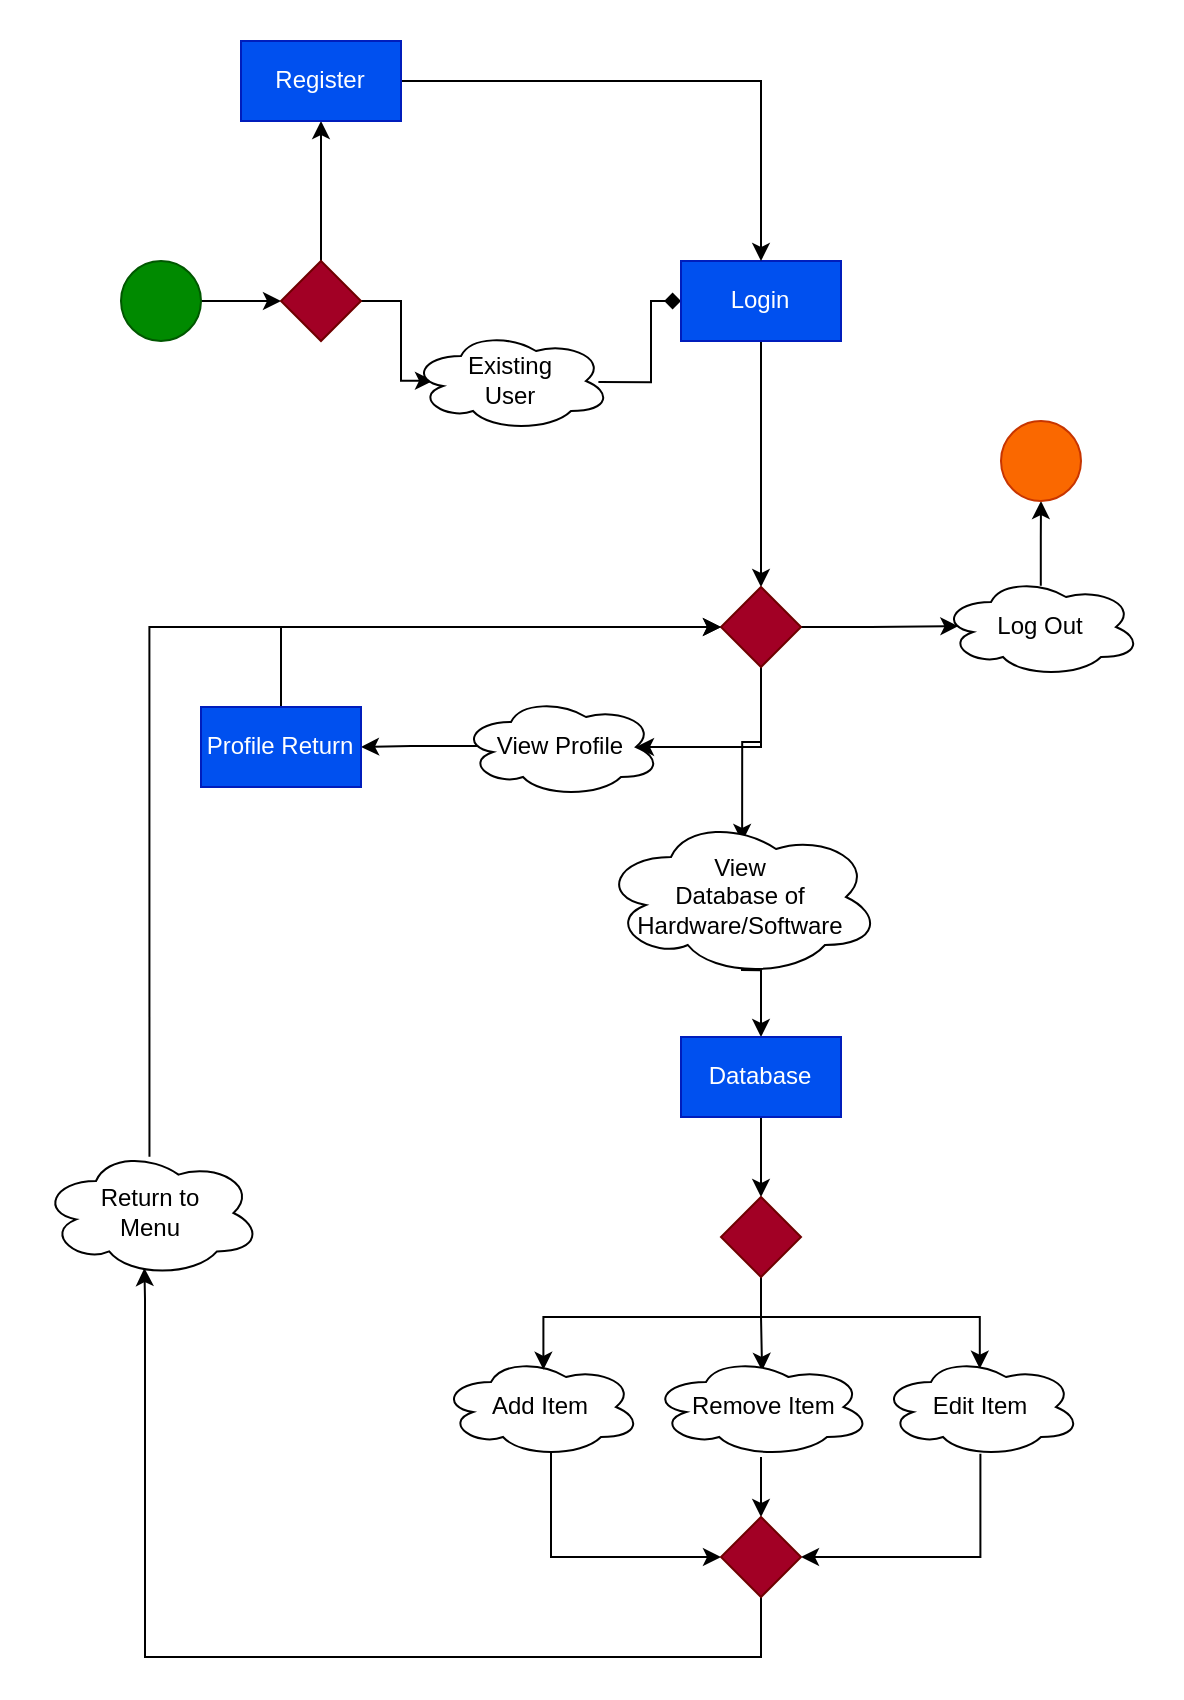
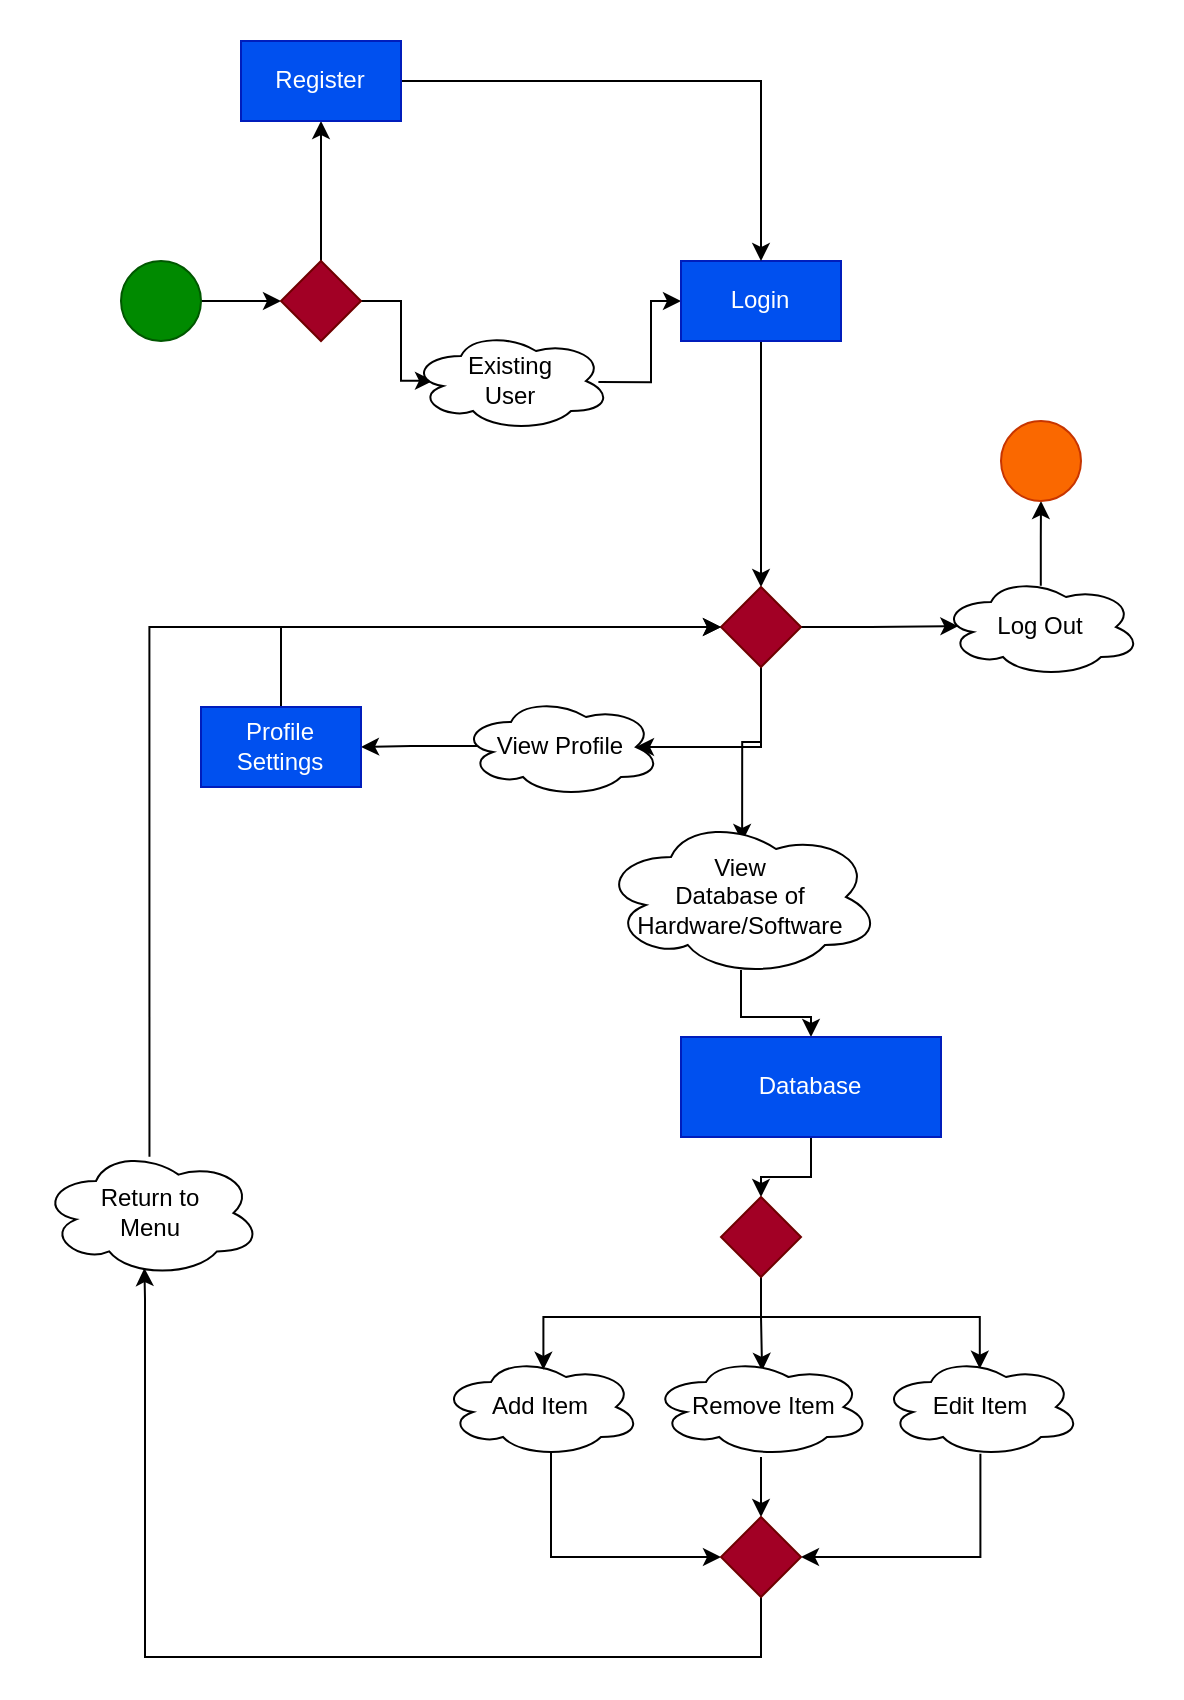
(665, 301) -> (665, 301)
(281, 747) -> (281, 747)
(761, 1077) -> (811, 1087)
